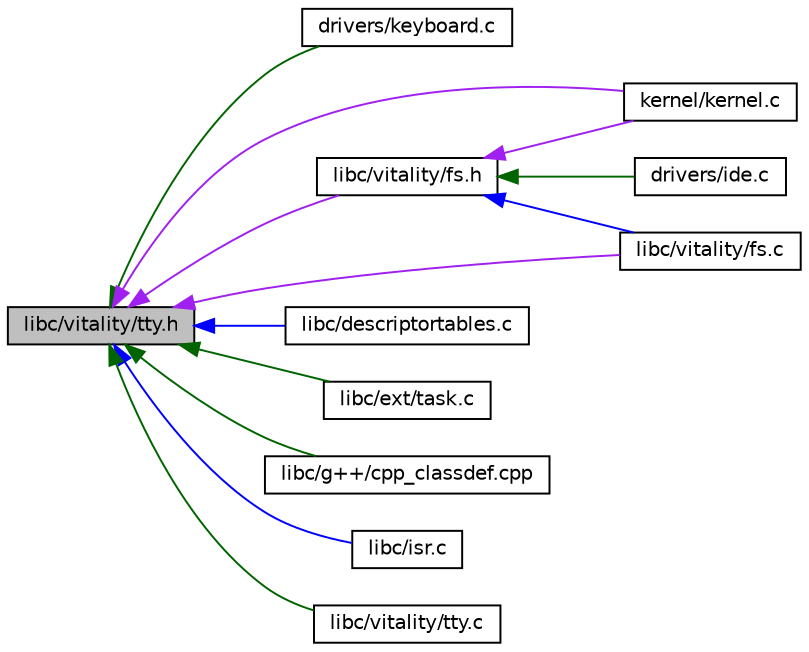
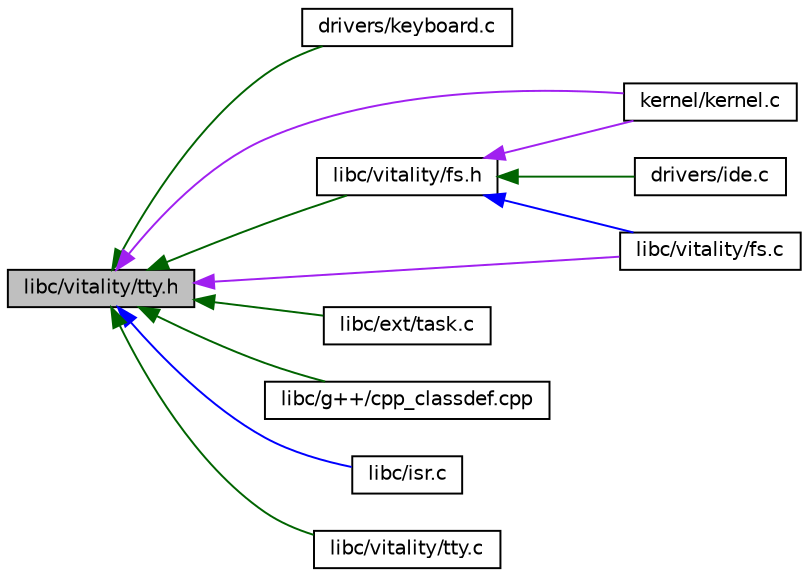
(238, 237) -> (256, 227)
(407, 326) -> none
